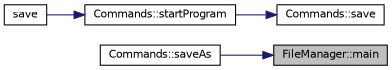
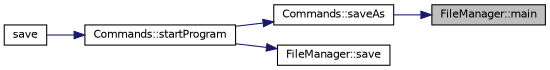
(331, 15) -> (334, 55)
none -> (249, 25)
